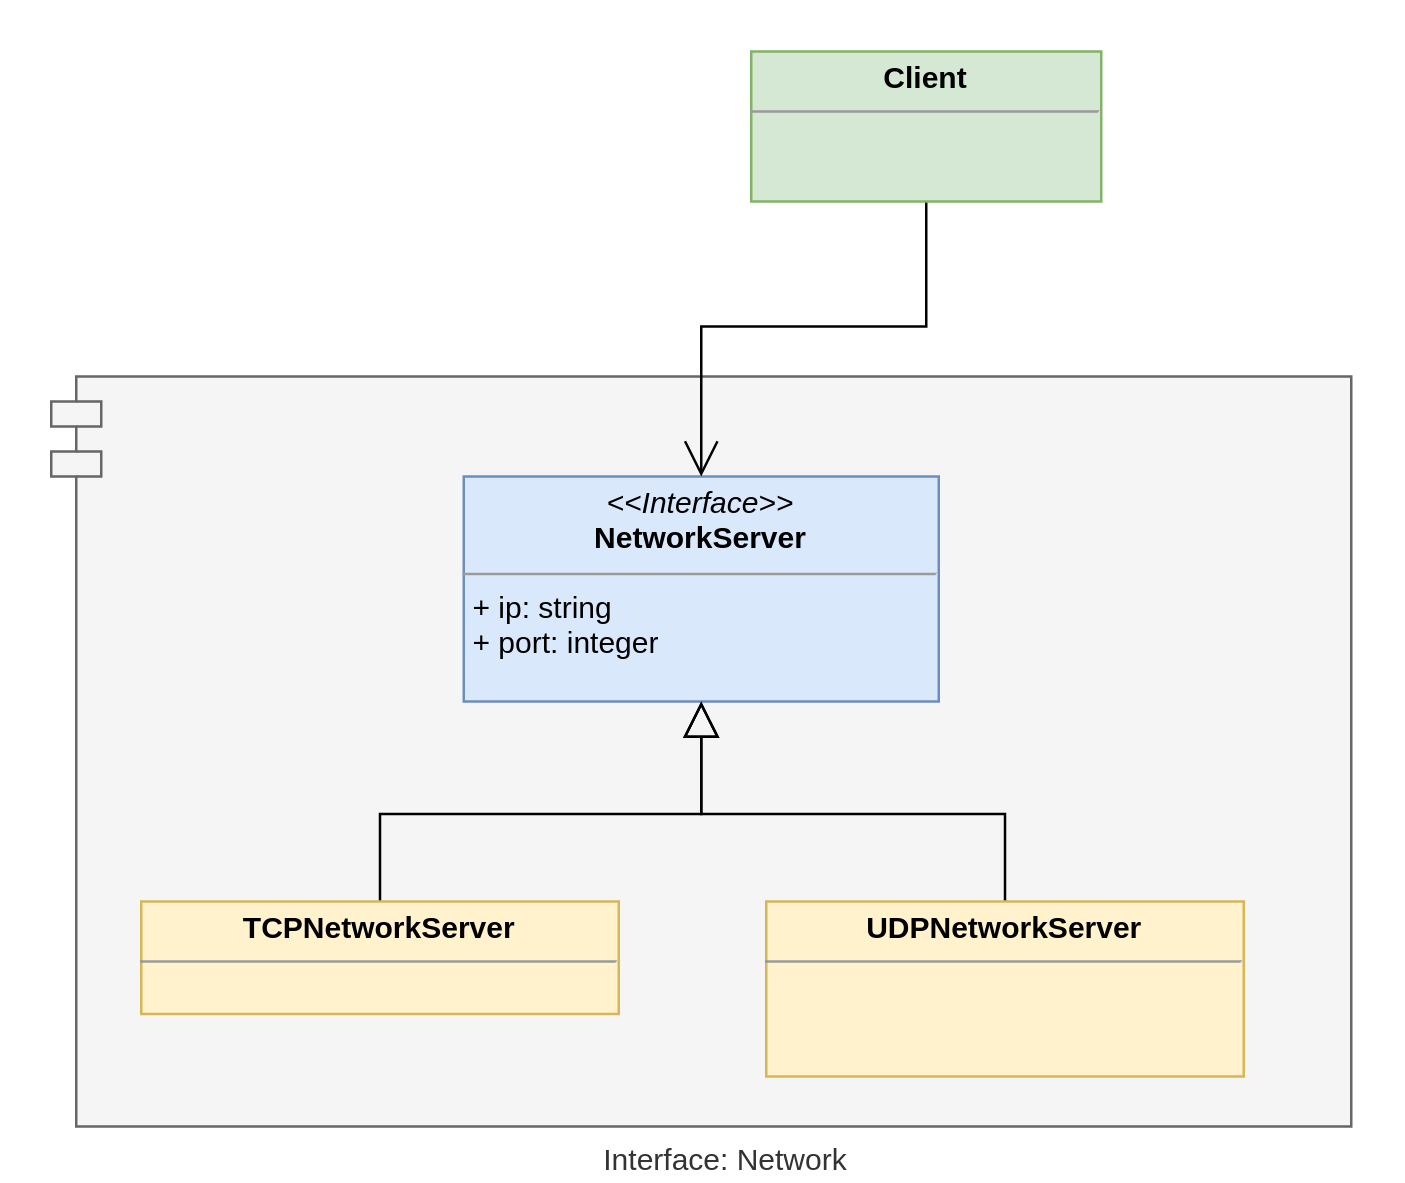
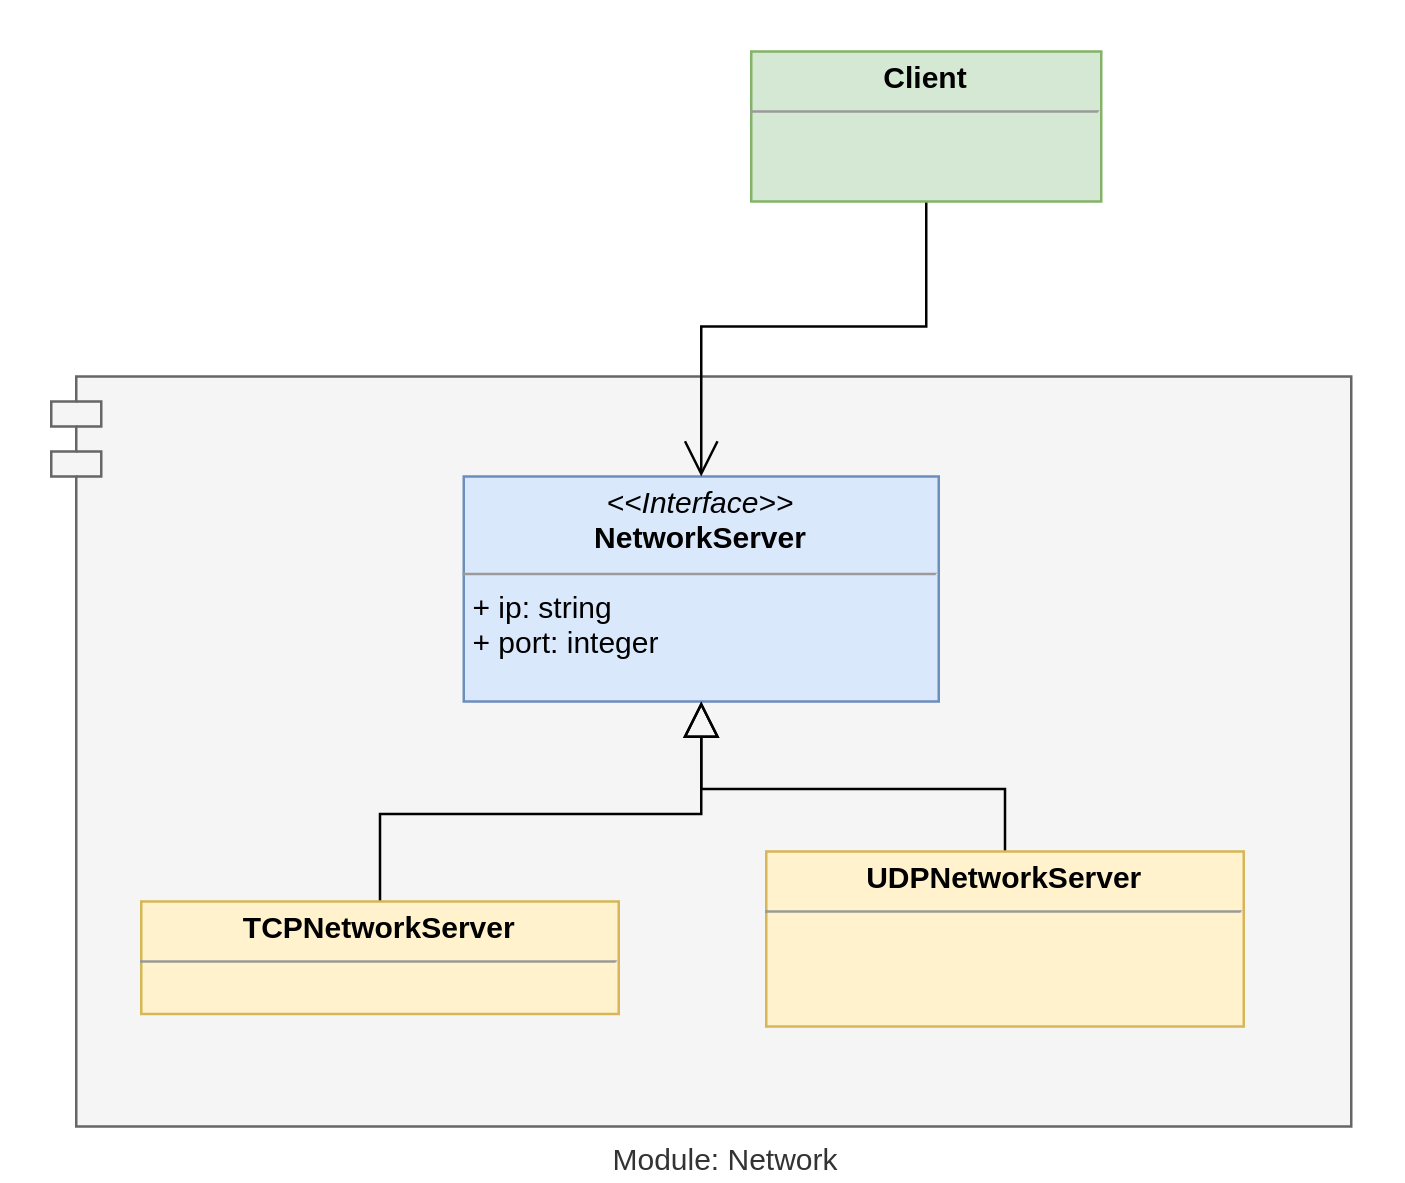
(1005, 989) -> (1005, 939)
(725, 1160) -> (725, 1160)
